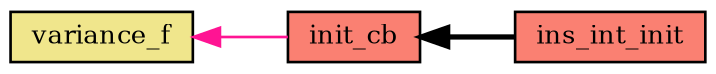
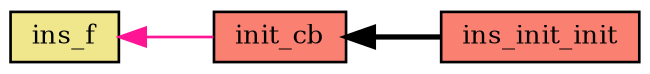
(102, 37) -> (65, 37)
(610, 37) -> (540, 37)
